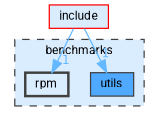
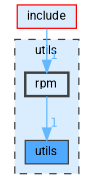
(94, 47) -> (47, 112)
(79, 51) -> (47, 51)
